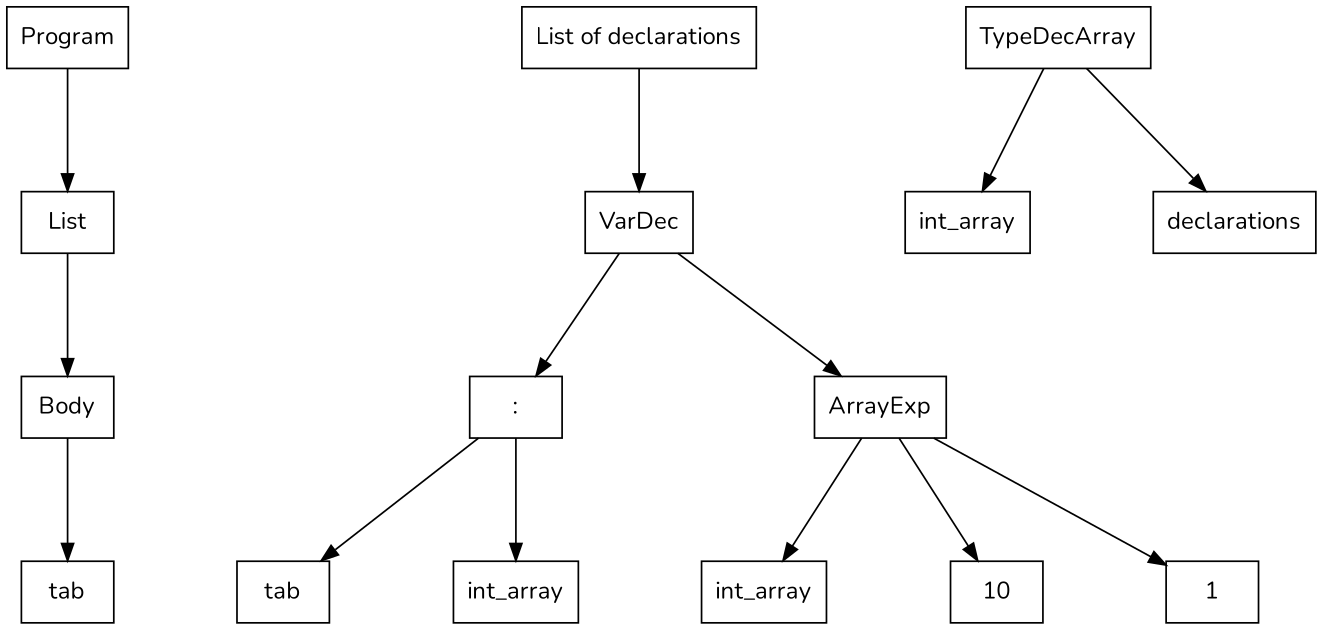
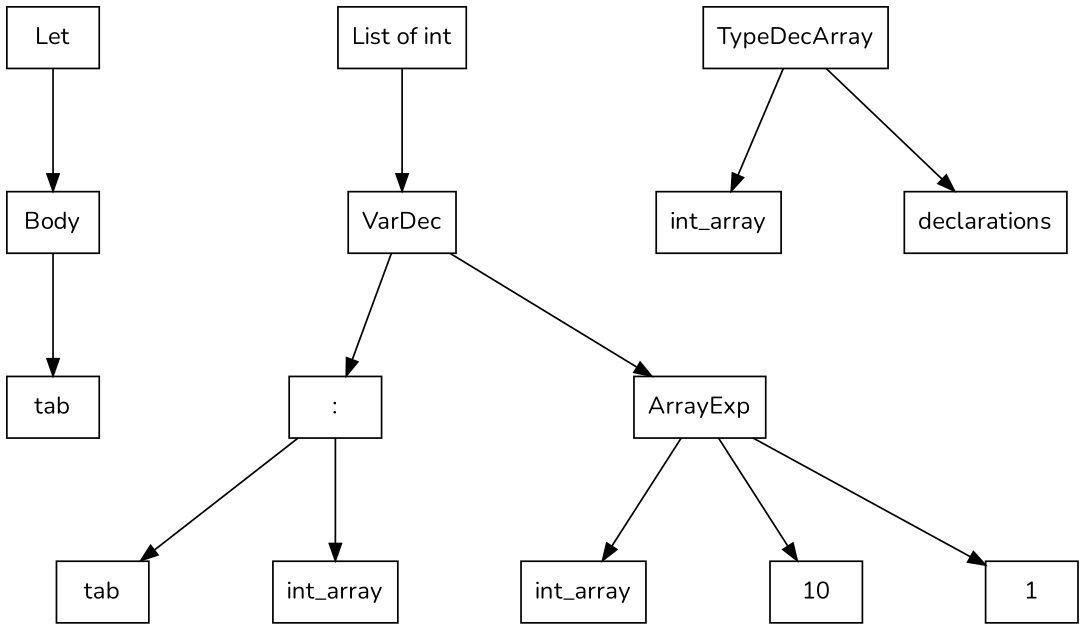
(68, 38) -> none
(639, 38) -> (402, 38)
(68, 222) -> (53, 38)
